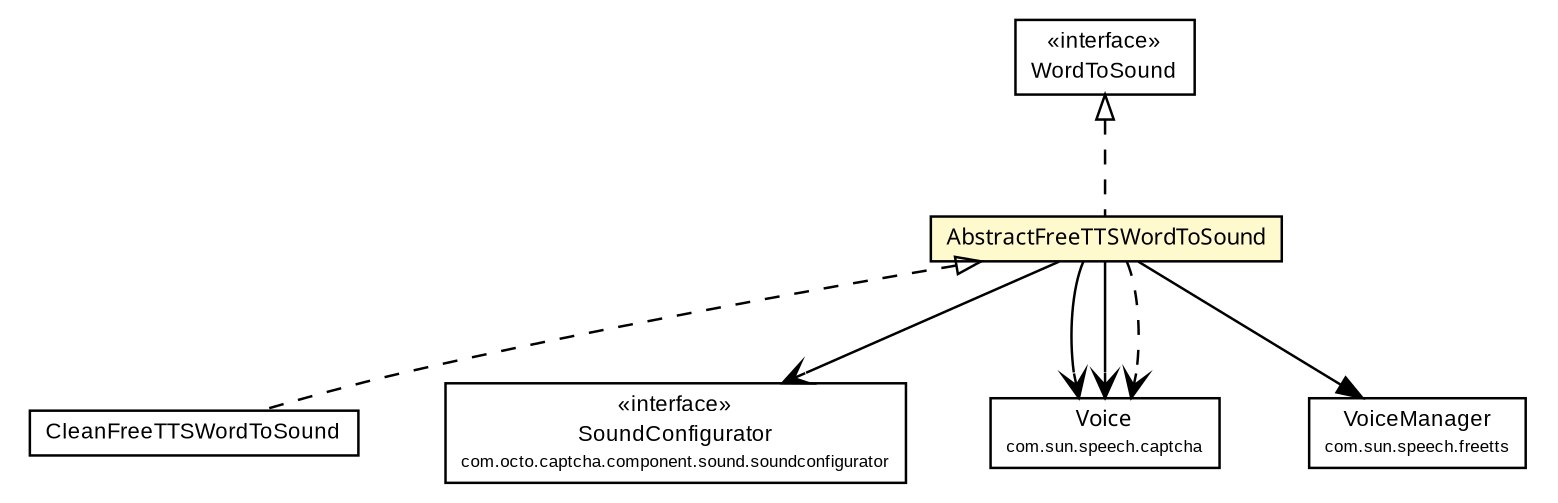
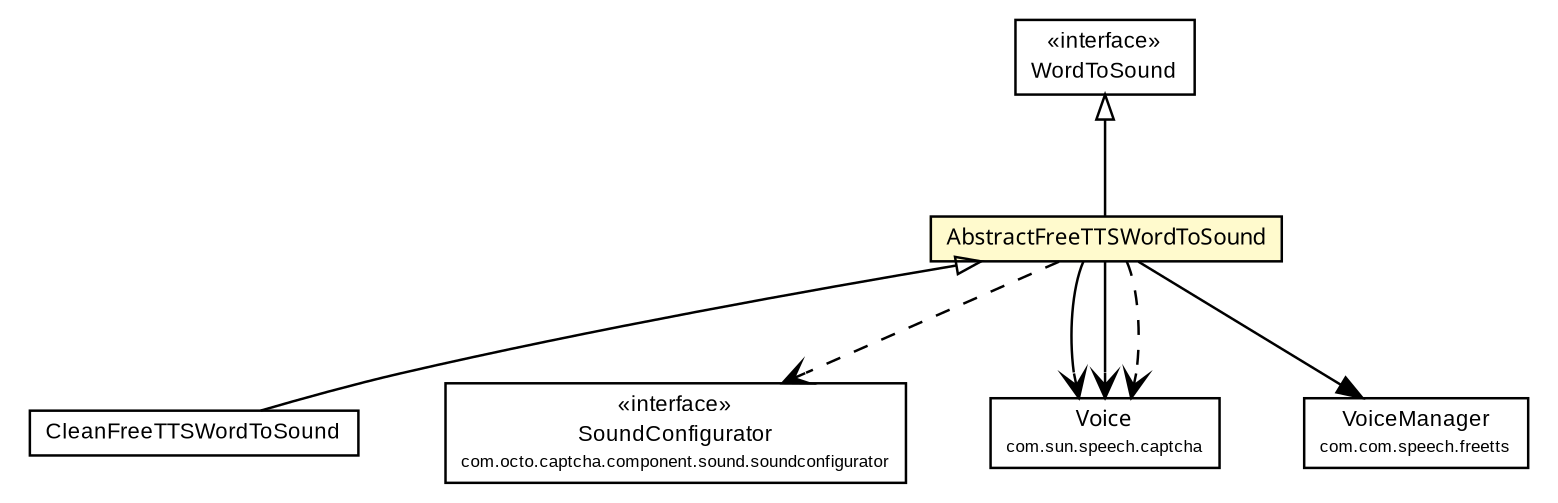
(1105, 168) -> (1105, 168)
(933, 317) -> (933, 317)
(607, 329) -> (607, 329)
(1417, 447) -> (1416, 447)
